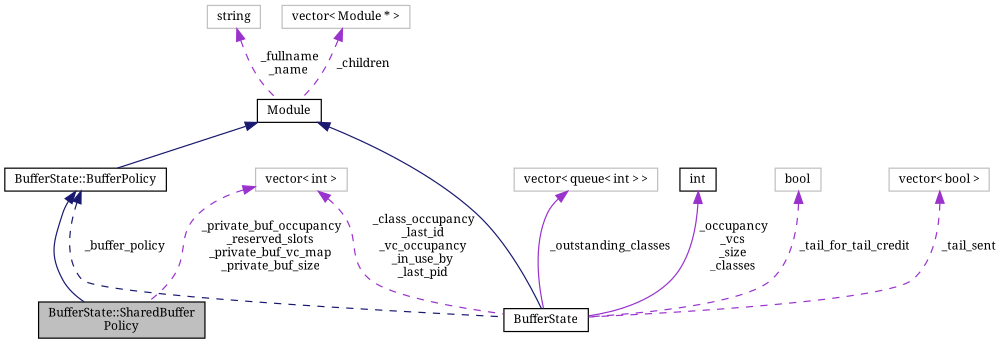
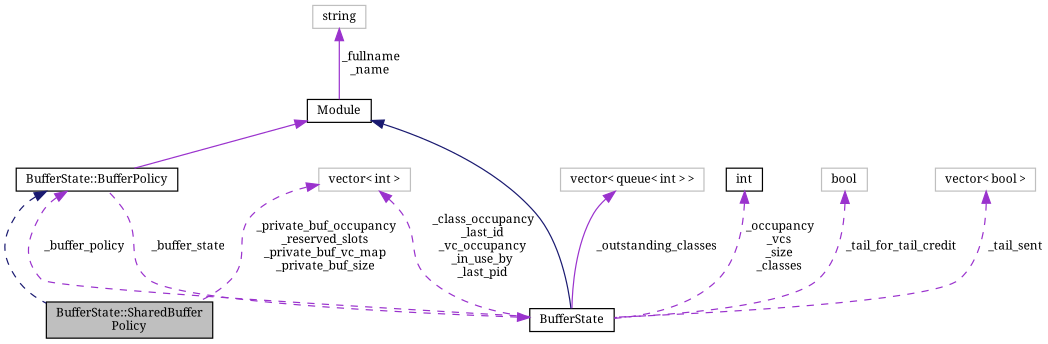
(346, 17) -> none
(255, 72) -> (339, 70)
(181, 147) -> (215, 146)
(54, 256) -> (5, 253)
(668, 283) -> (706, 289)
(252, 302) -> (151, 292)
none -> (282, 303)
